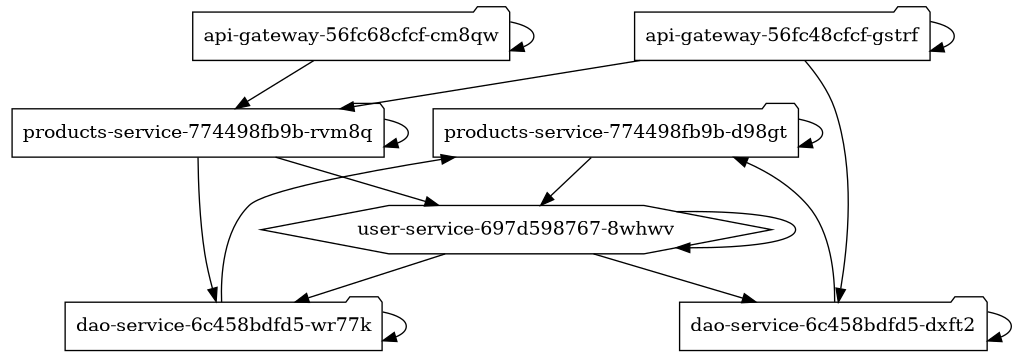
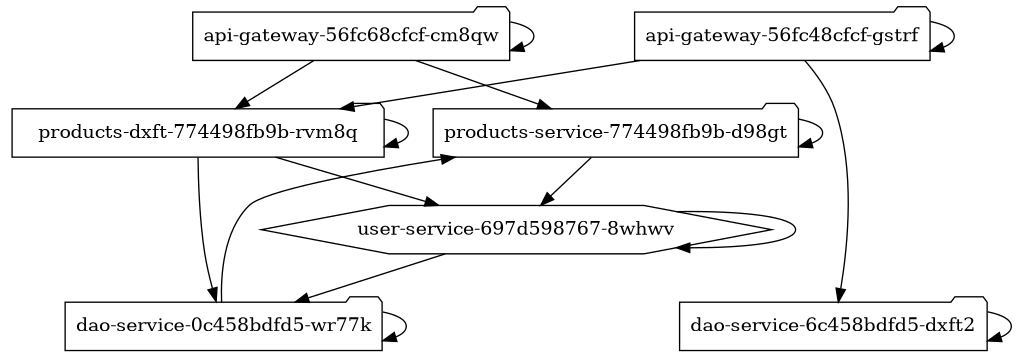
(198, 133) -> (198, 133)
(816, 216) -> (468, 79)
(668, 276) -> none
(224, 326) -> (224, 326)
